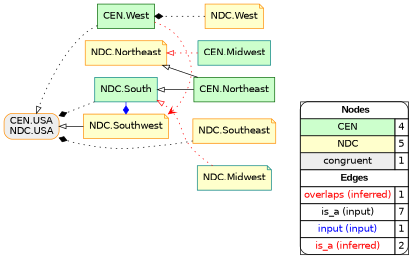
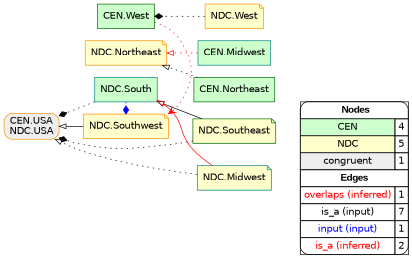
(62, 61) -> (128, 163)
(183, 72) -> (183, 72)
(179, 90) -> (183, 111)
(126, 104) -> (126, 104)
(234, 131) -> (234, 131)
(185, 137) -> (185, 137)
